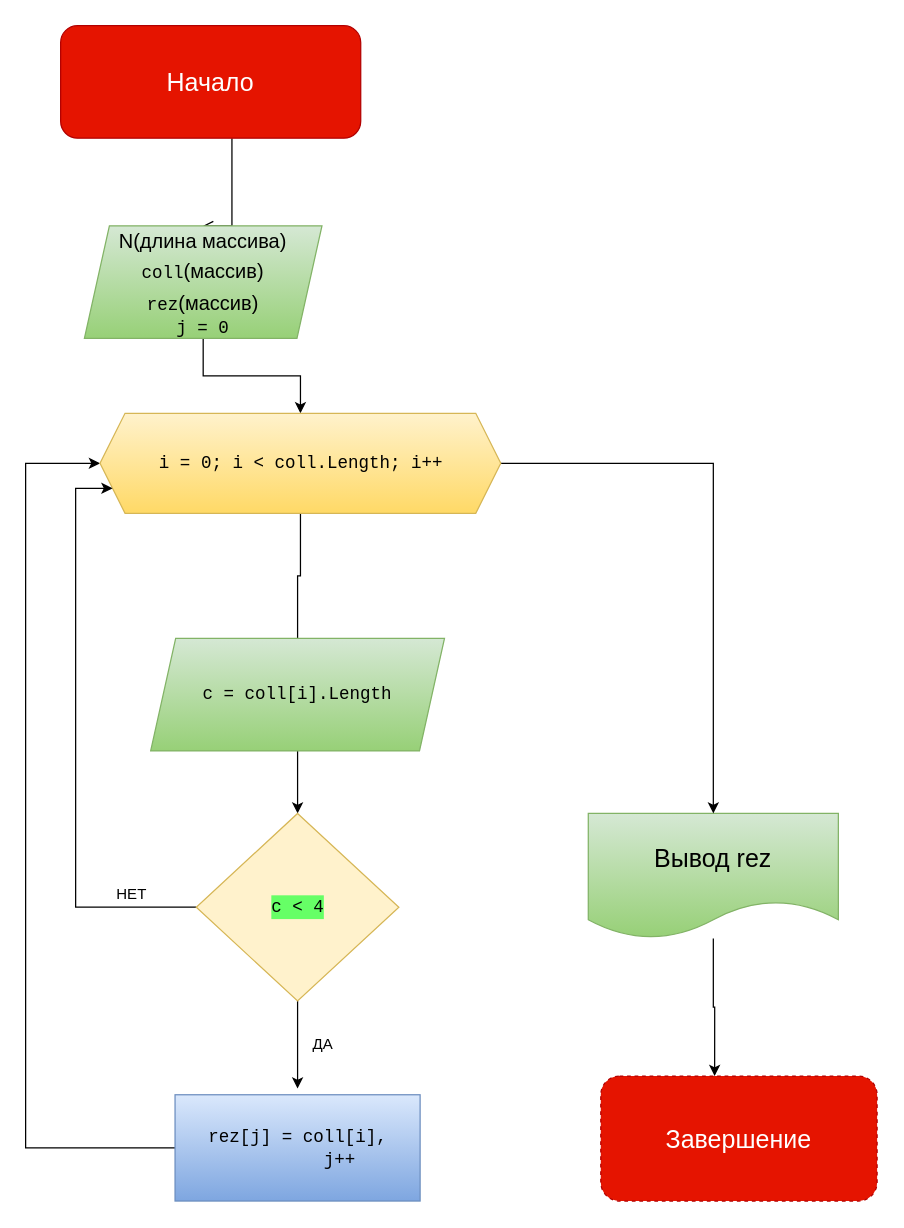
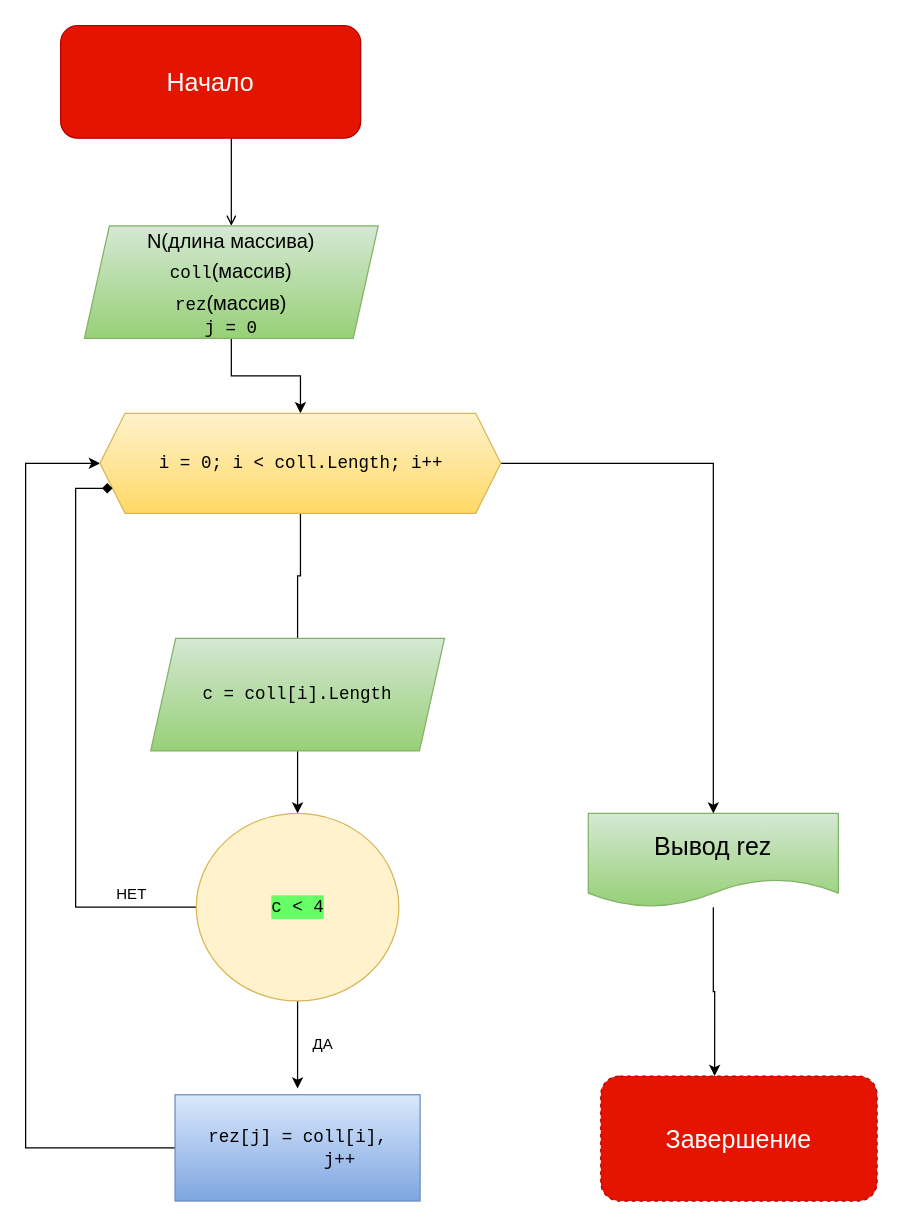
(203, 282) -> (231, 282)
(102, 488) -> (102, 488)
(713, 876) -> (713, 860)
(298, 907) -> (298, 907)
